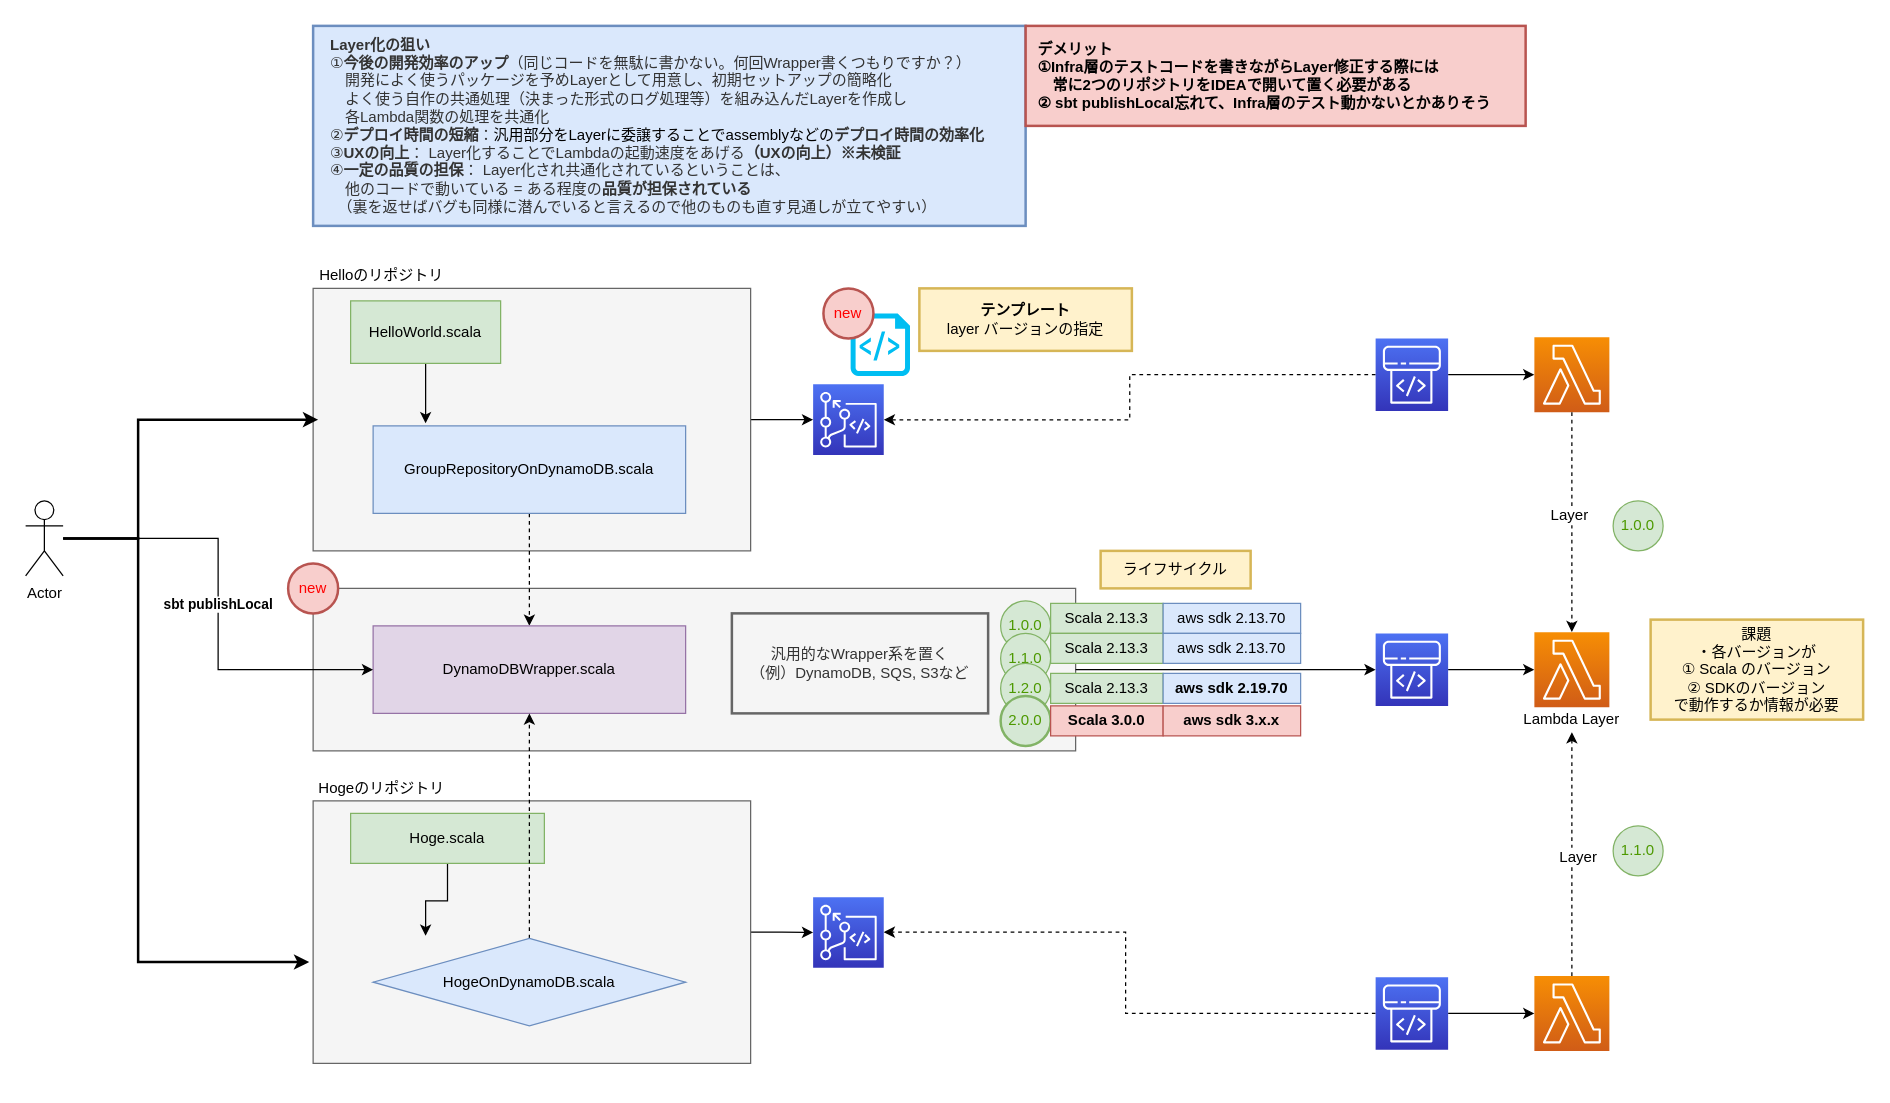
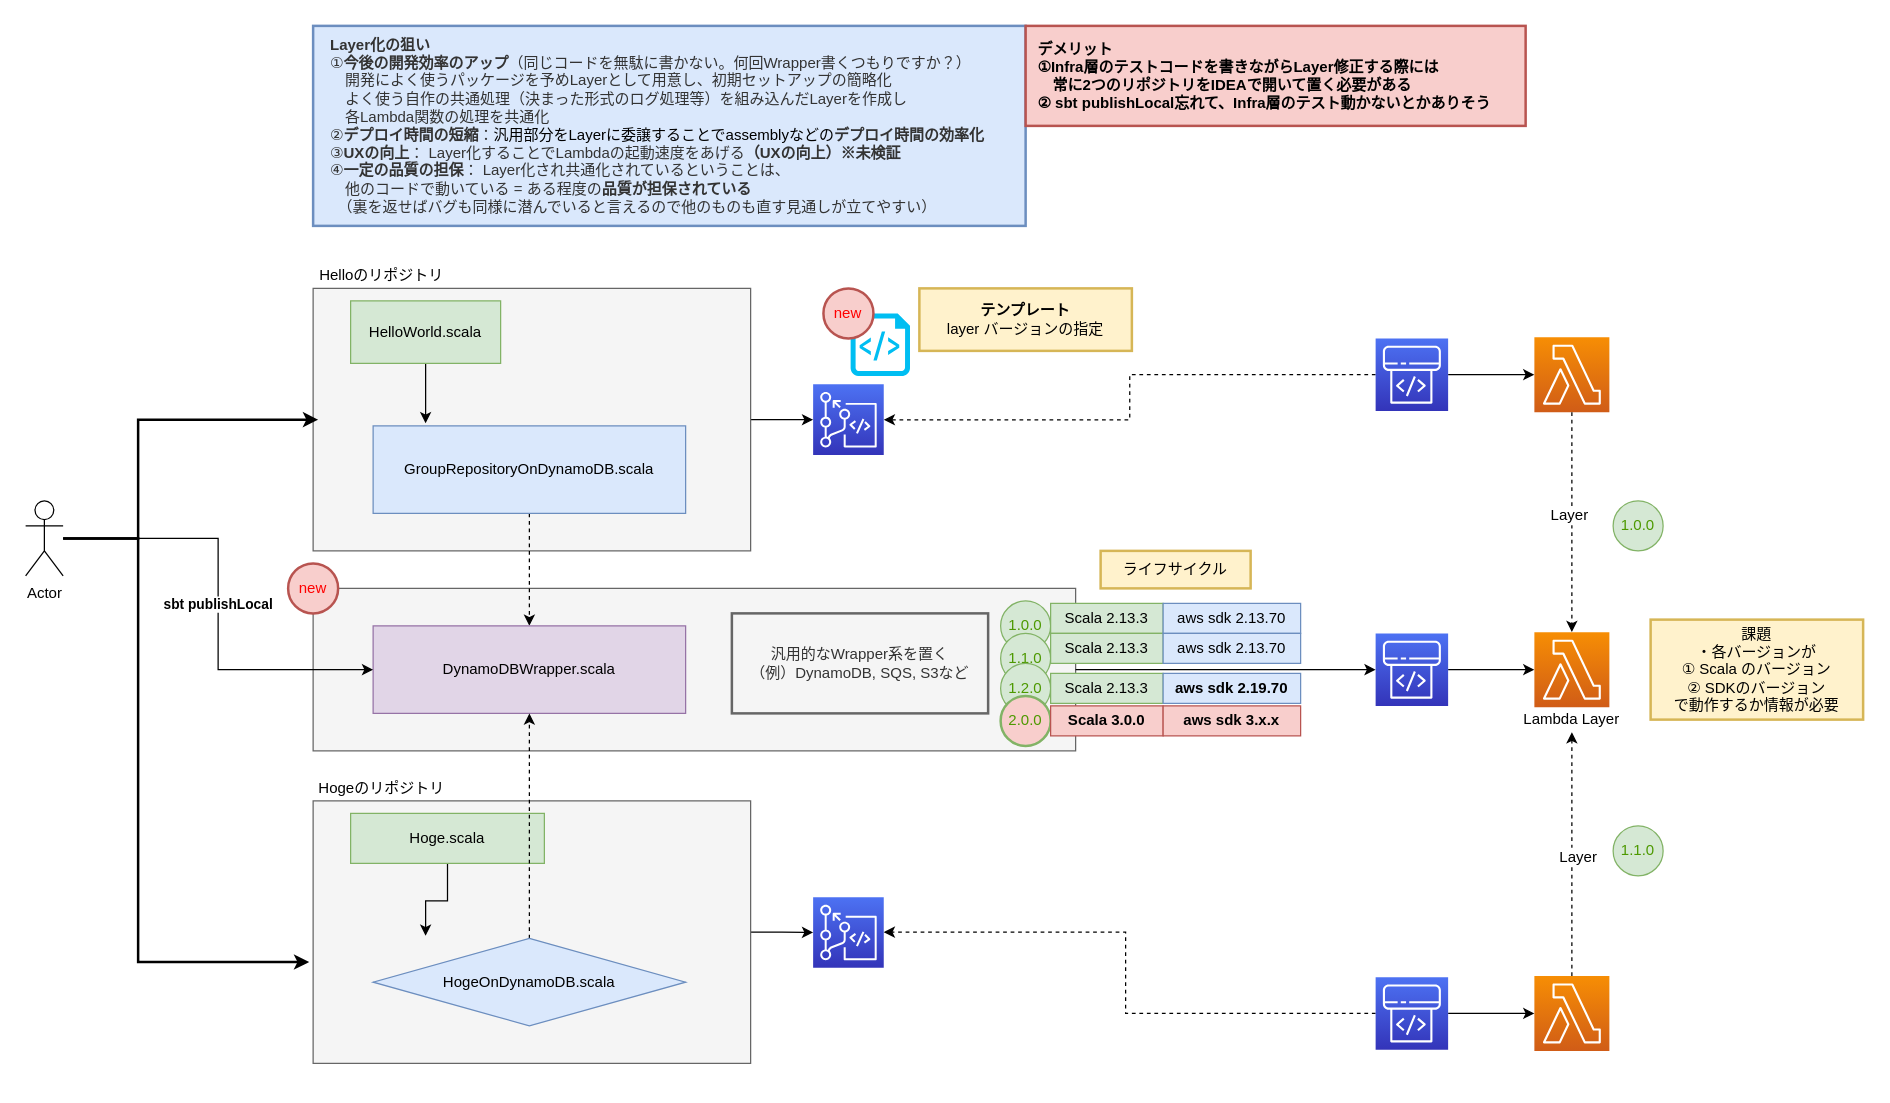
(1026, 721) -> (1026, 721)
